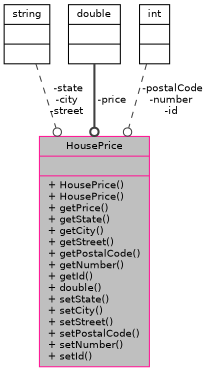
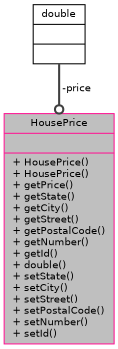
(27, 34) -> none
(155, 34) -> none
